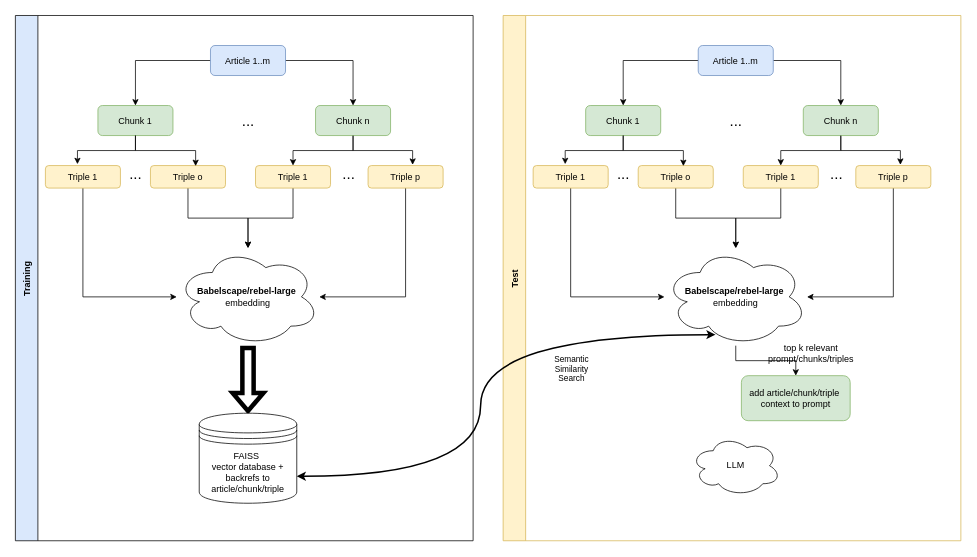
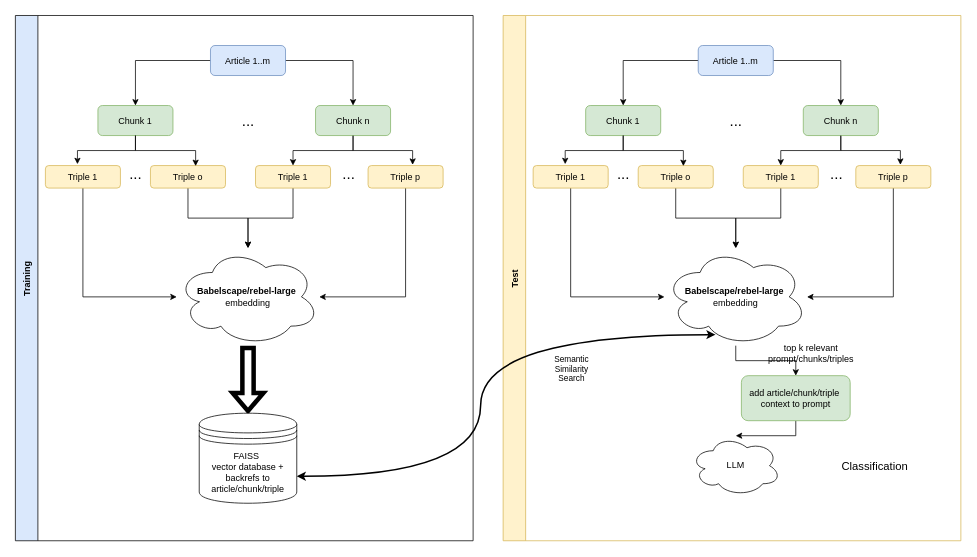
none -> (775, 435)
none -> (874, 465)
